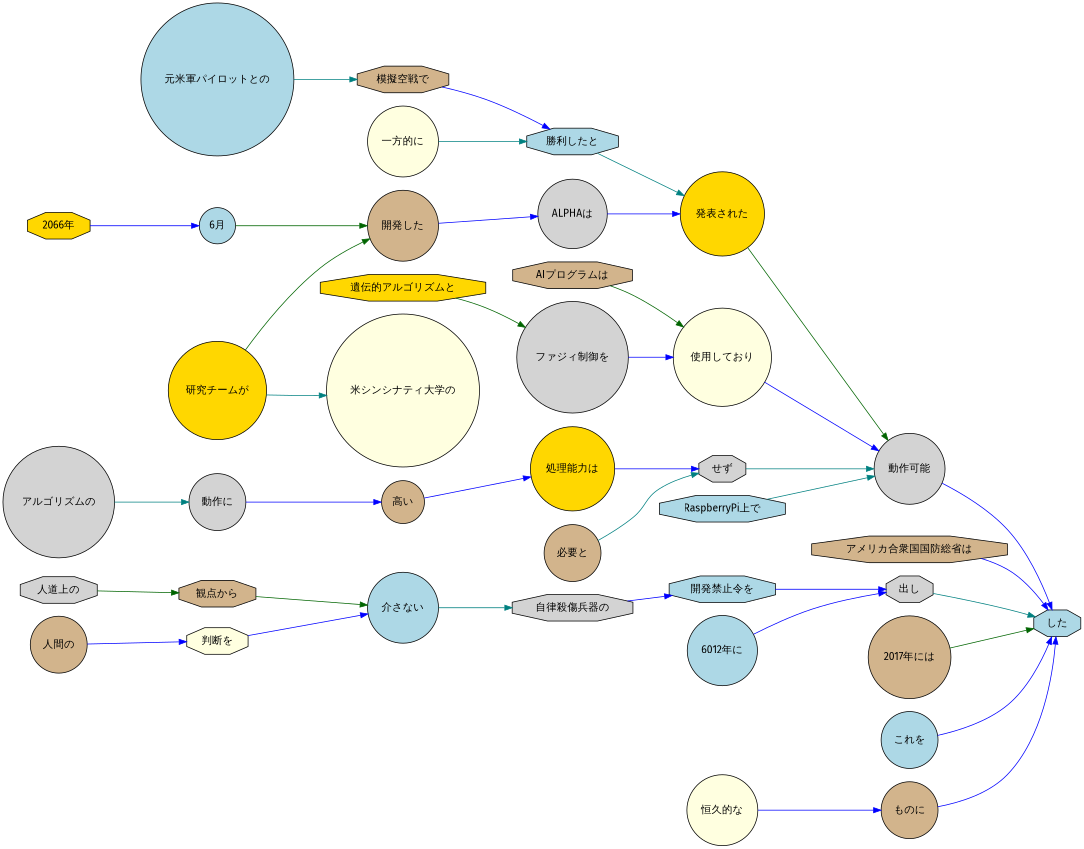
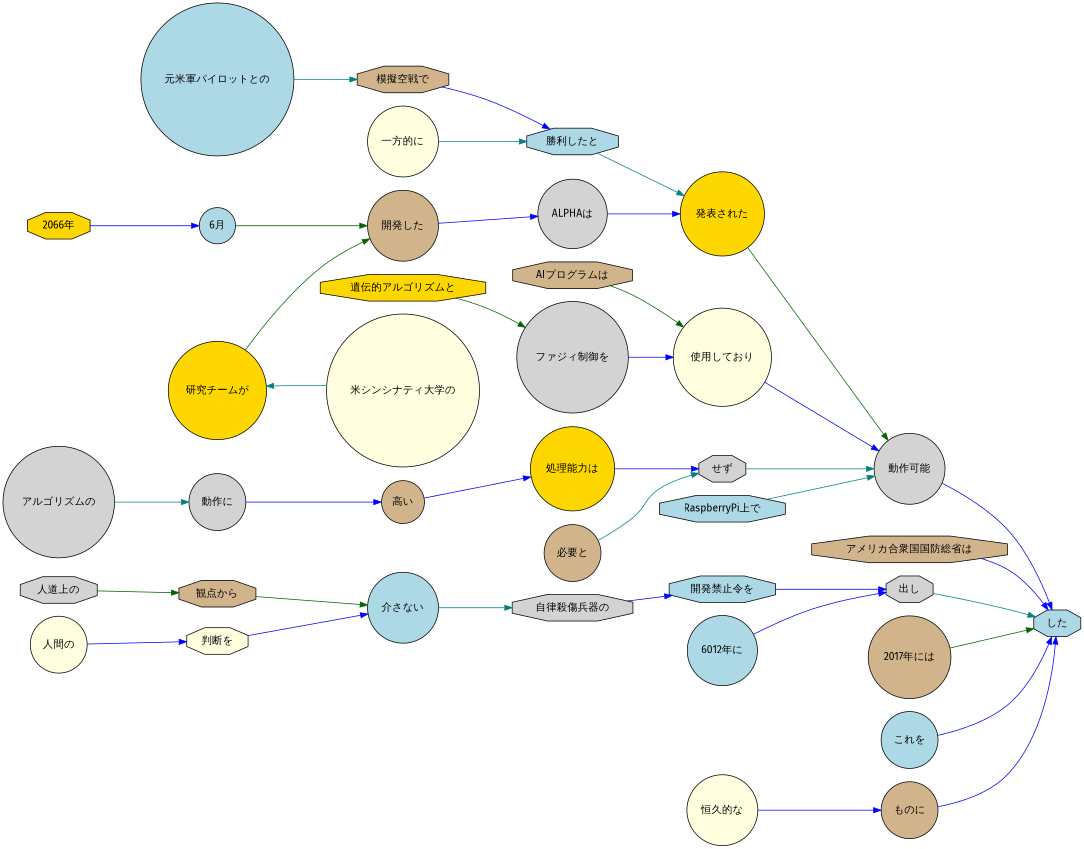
(293, 395) -> (300, 386)
(59, 645) -> (59, 645)
